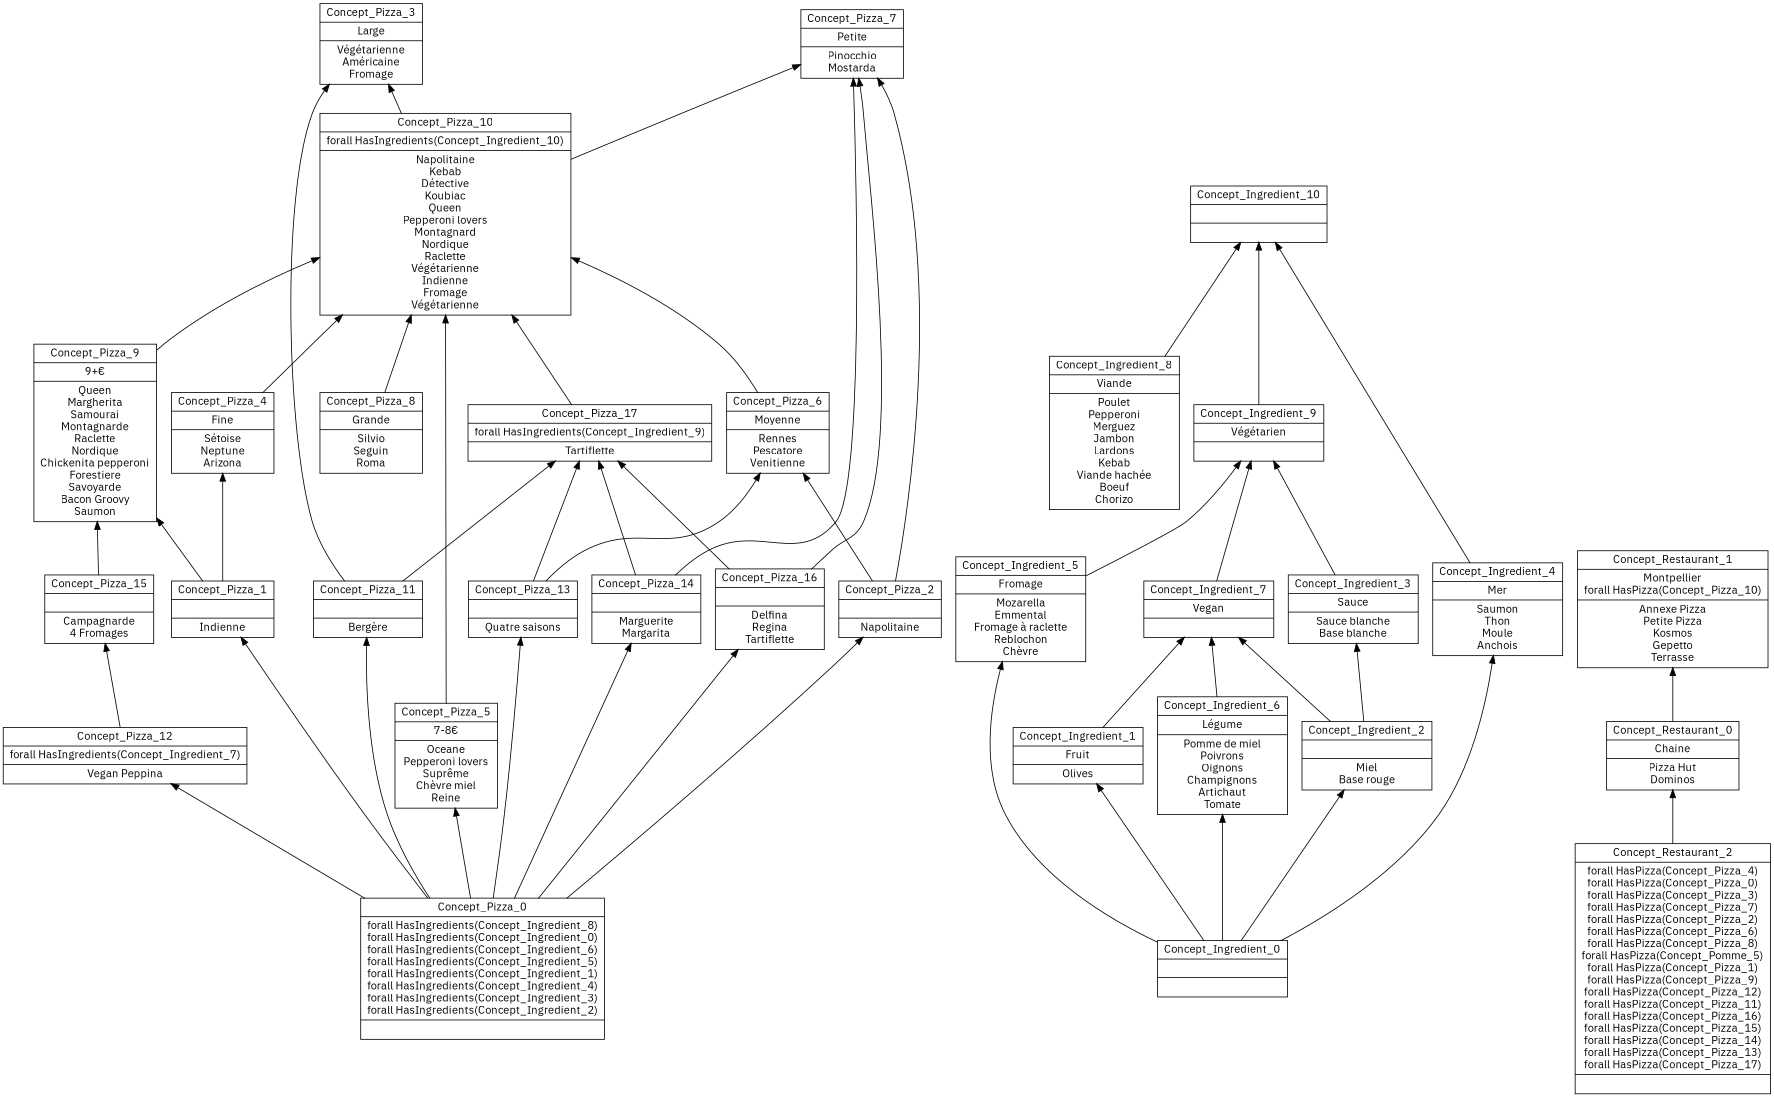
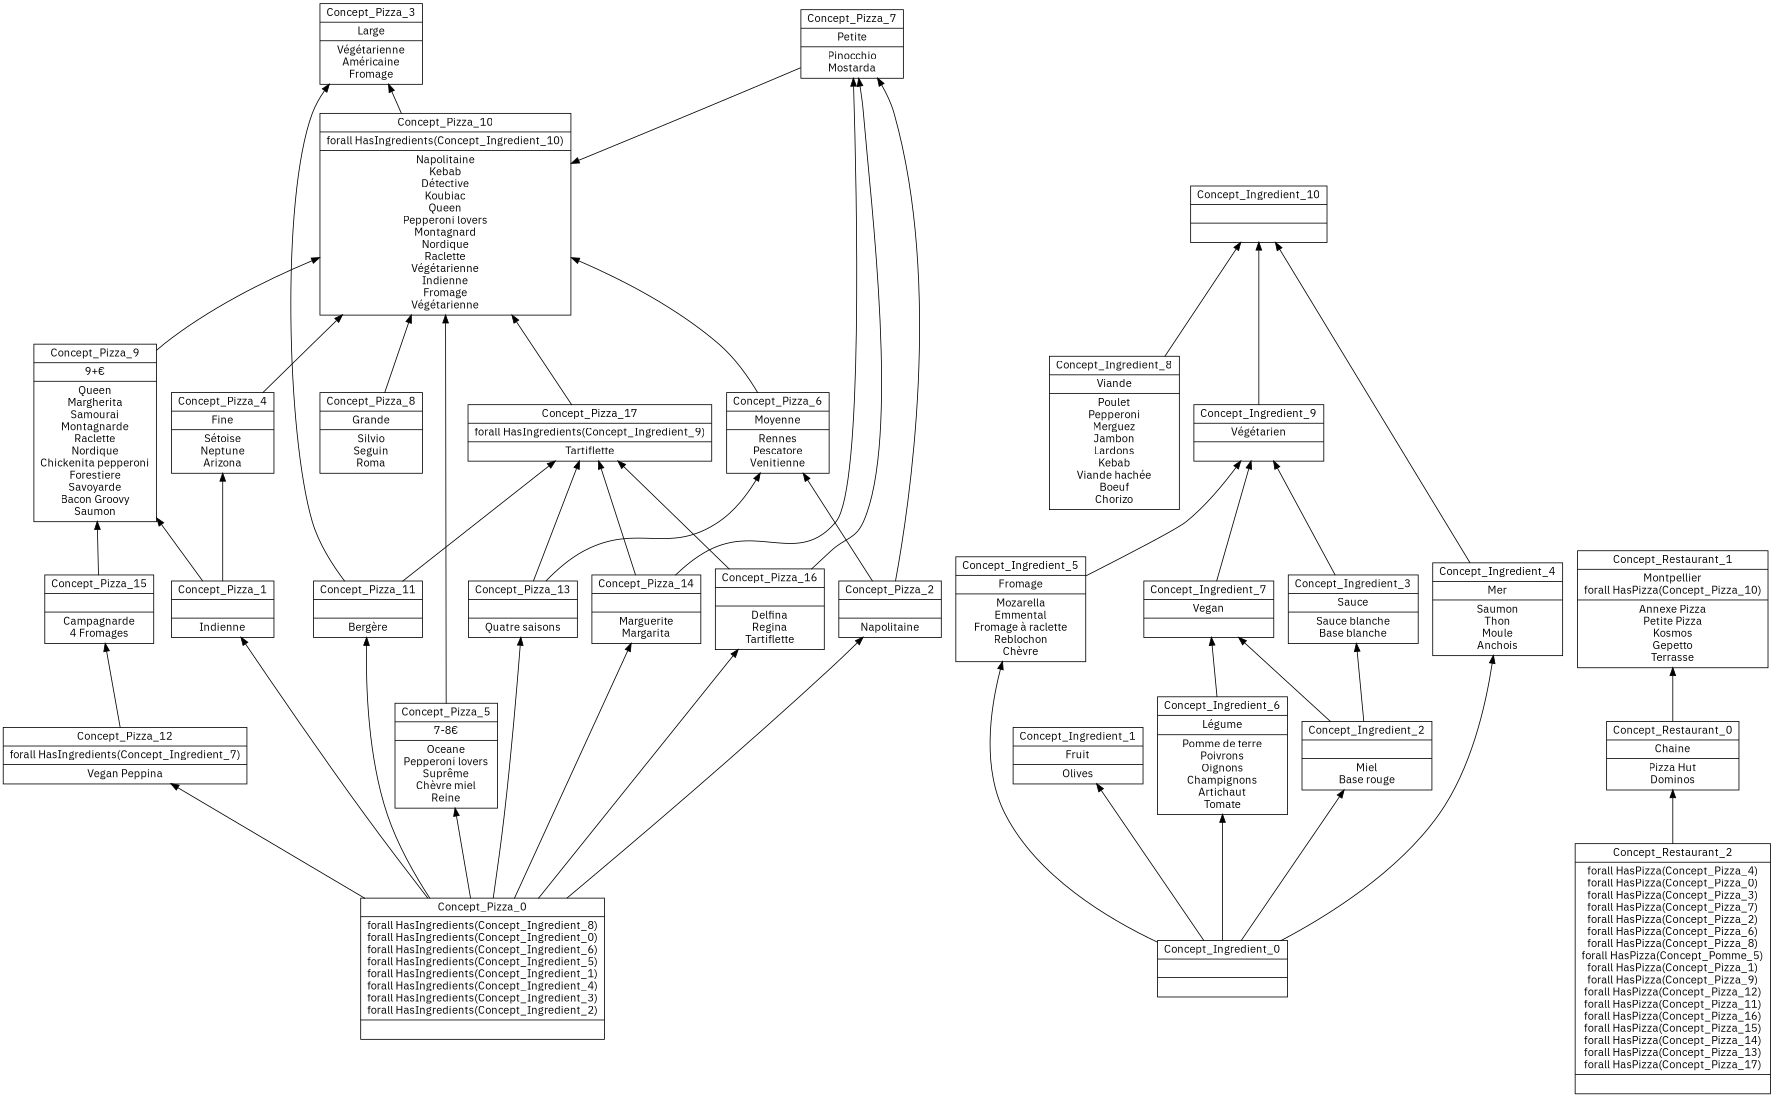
(682, 113) -> (690, 114)
(1141, 686) -> none
(1223, 744) -> (1223, 744)
